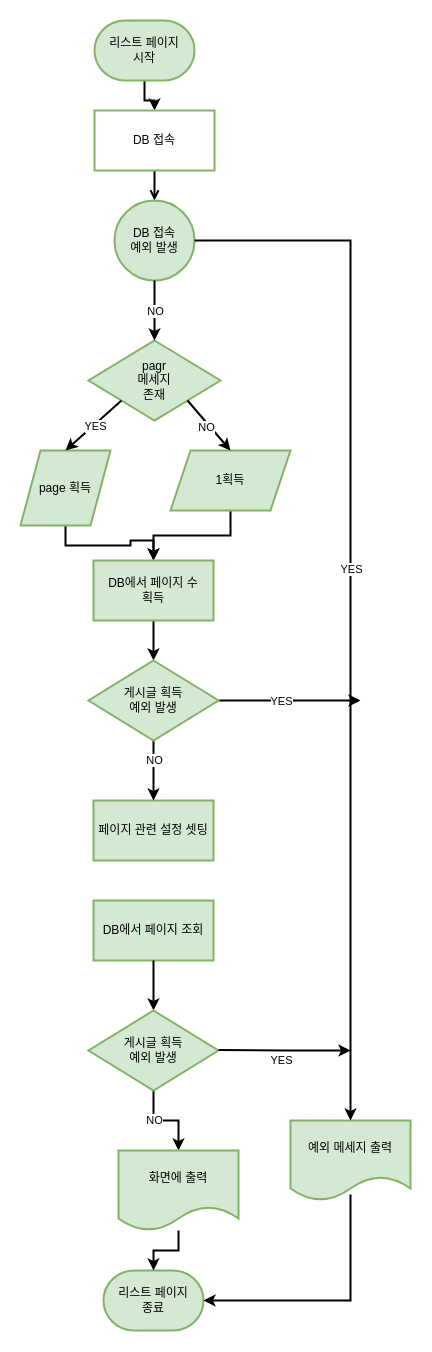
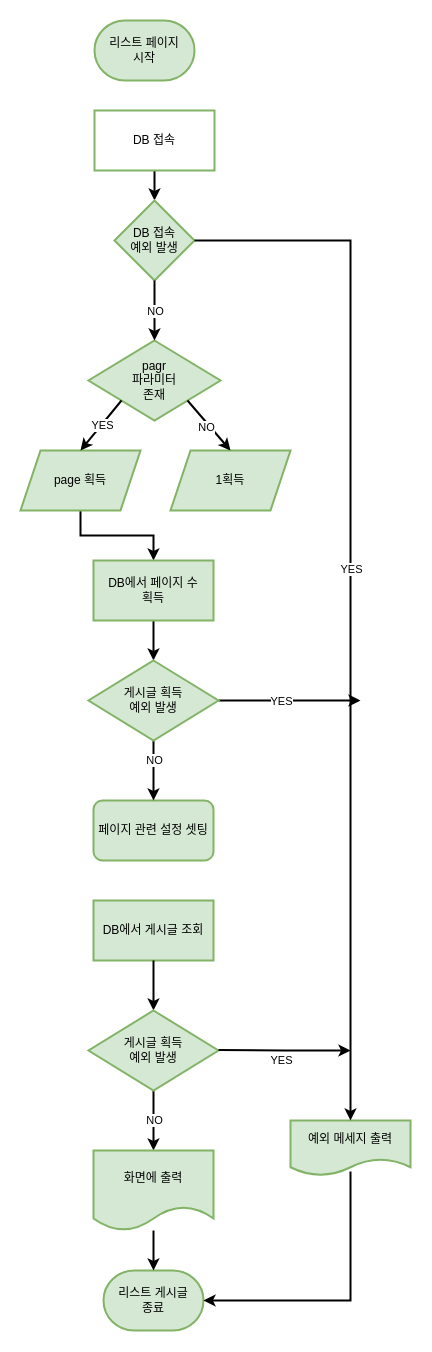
(145, 96) -> none
(155, 191) -> (155, 190)
(155, 241) -> (155, 241)
(155, 381) -> (155, 381)
(66, 488) -> (81, 481)
(206, 536) -> none
(154, 831) -> (154, 831)
(154, 931) -> (154, 931)
(351, 1161) -> (351, 1148)
(179, 1191) -> (154, 1191)
(154, 1301) -> (154, 1301)
